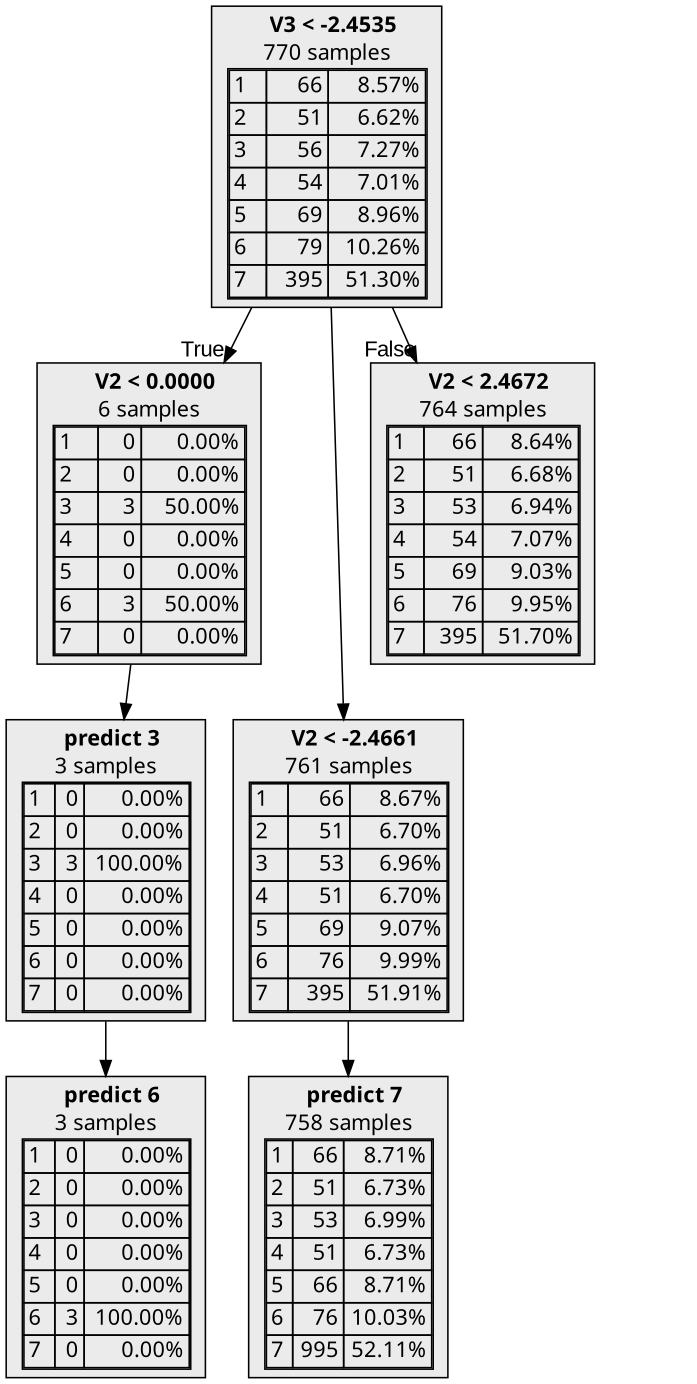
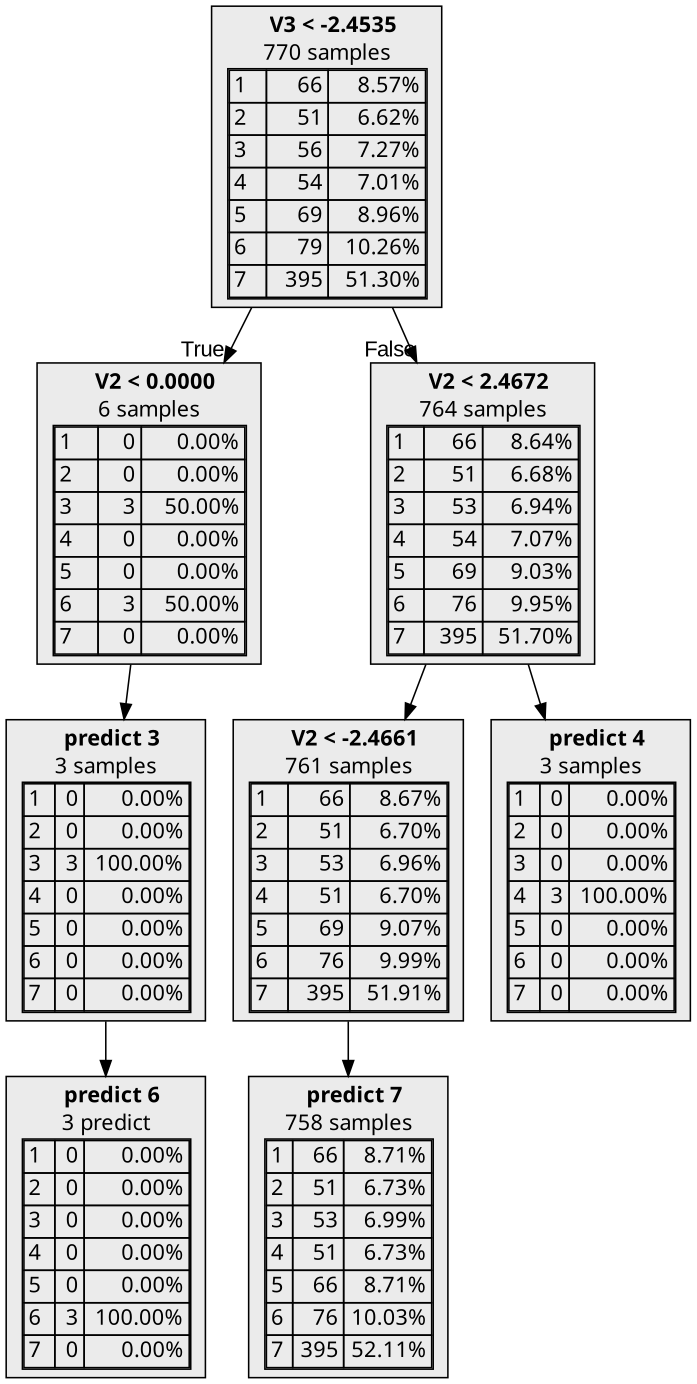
(337, 506) -> (418, 685)
none -> (591, 870)
(107, 1124) -> (107, 1124)
(320, 1351) -> (320, 1351)
